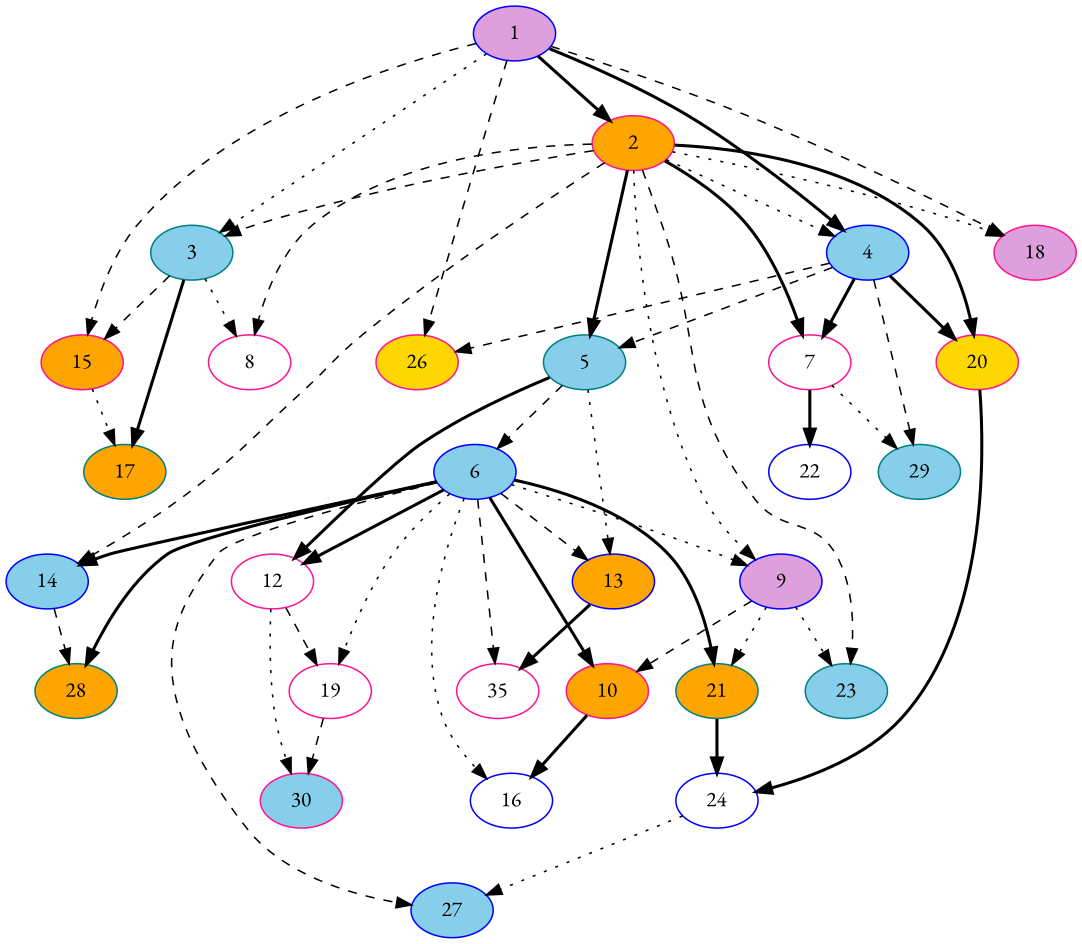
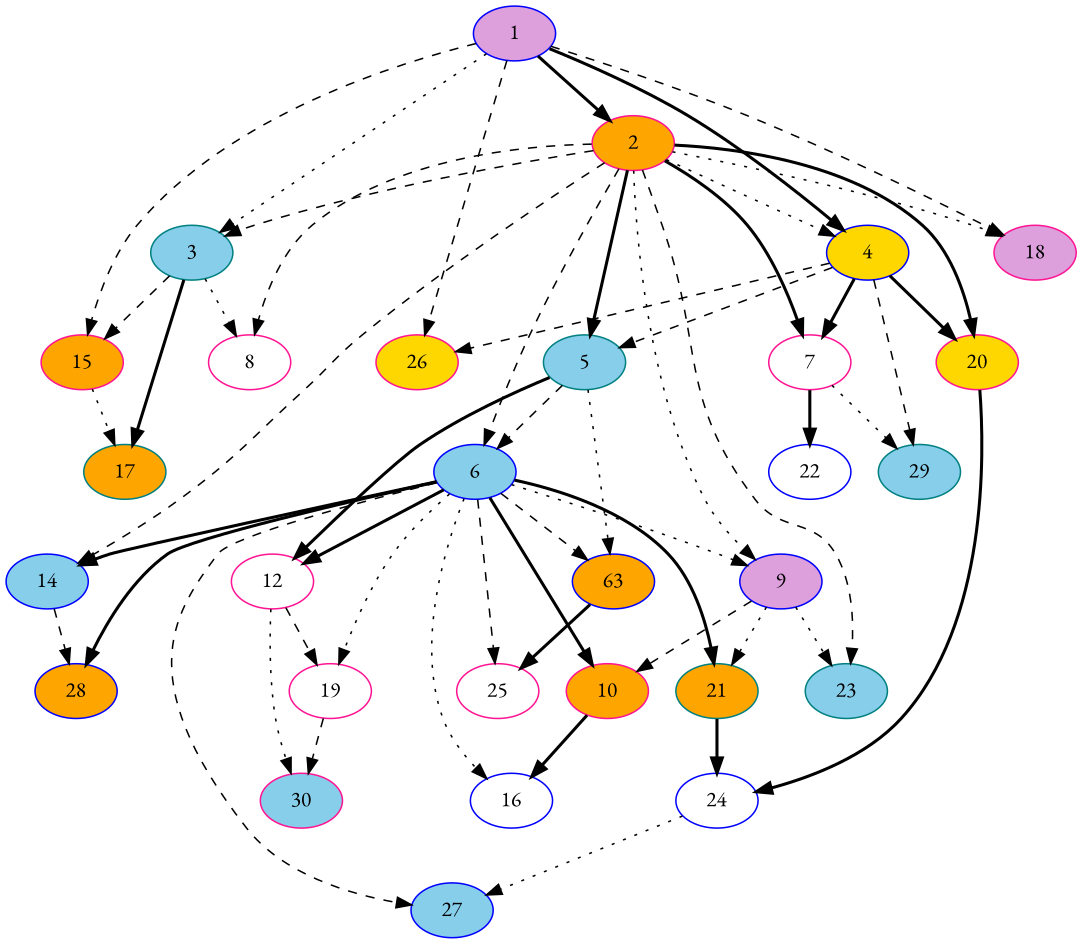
(868, 253) -> (868, 253)
none -> (549, 297)
(613, 581) -> (613, 581)
(76, 691) -> (76, 691)
(498, 691) -> (498, 691)
